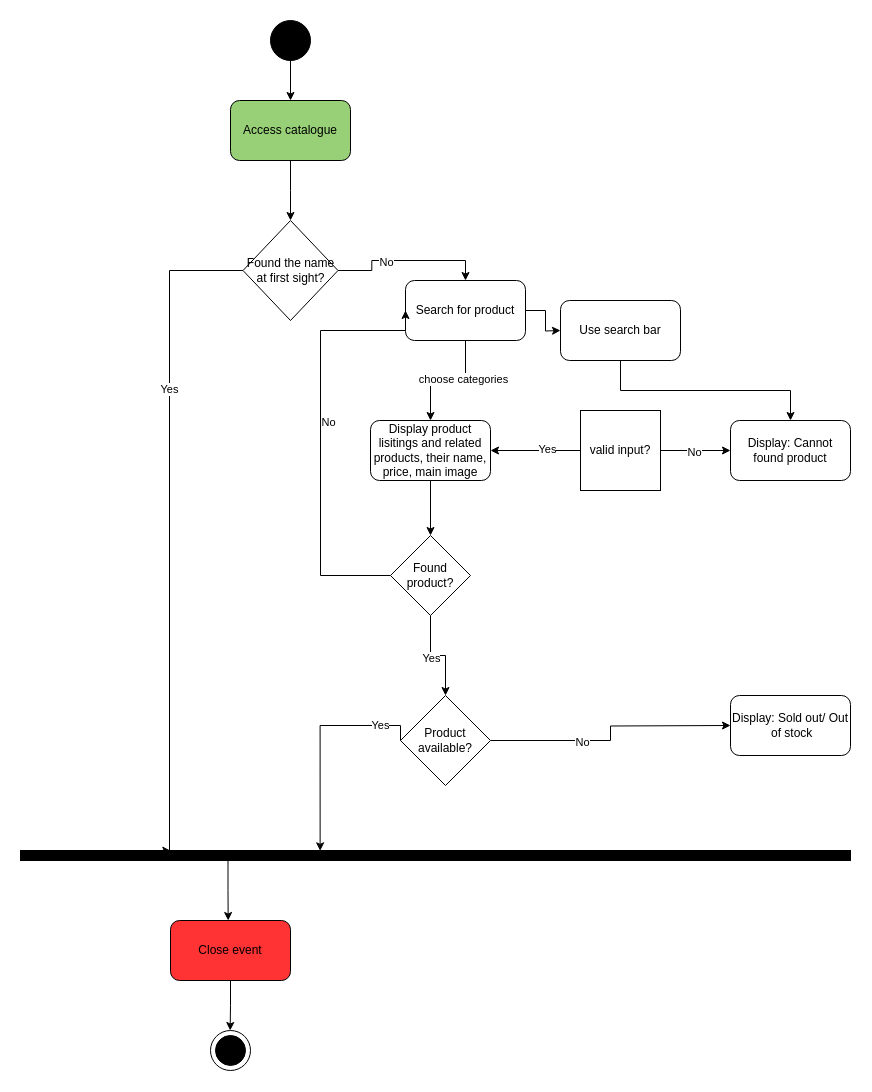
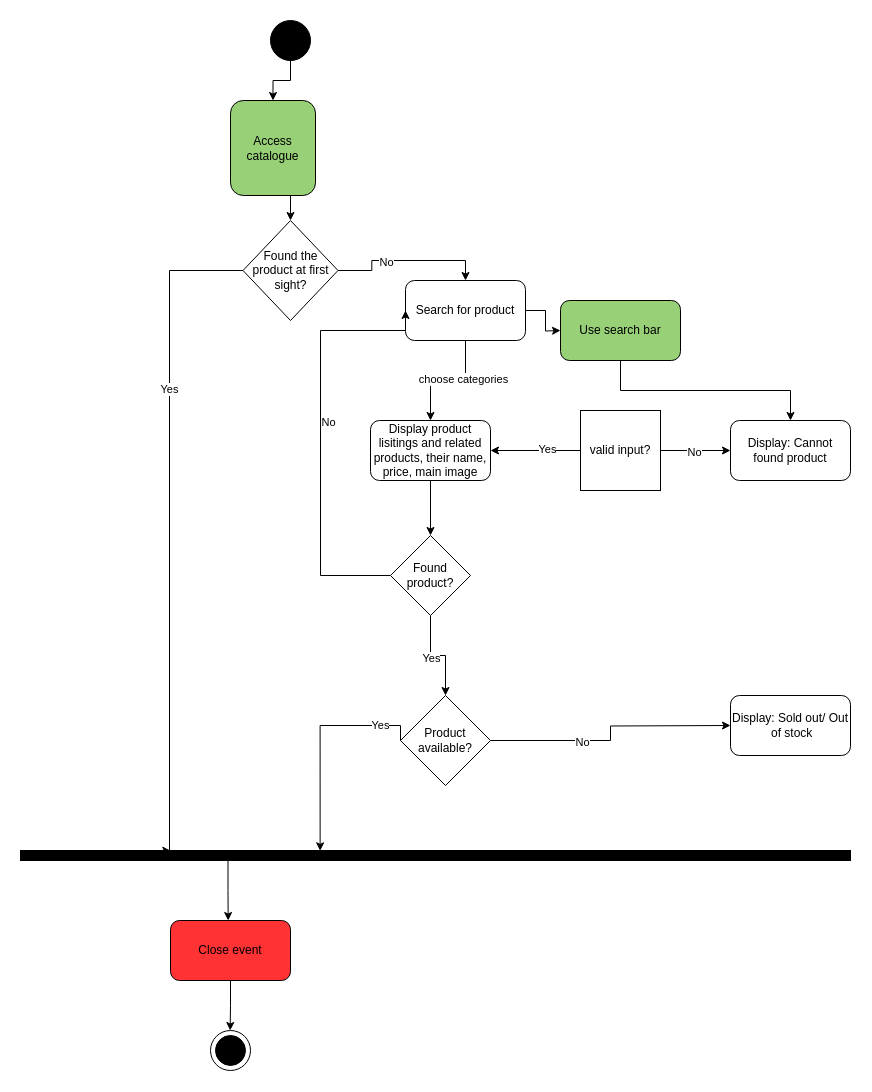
(291, 131) -> (273, 148)
(291, 271) -> (291, 271)
(621, 331) -> (621, 331)
